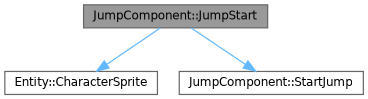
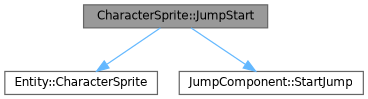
(176, 16) -> (176, 16)
